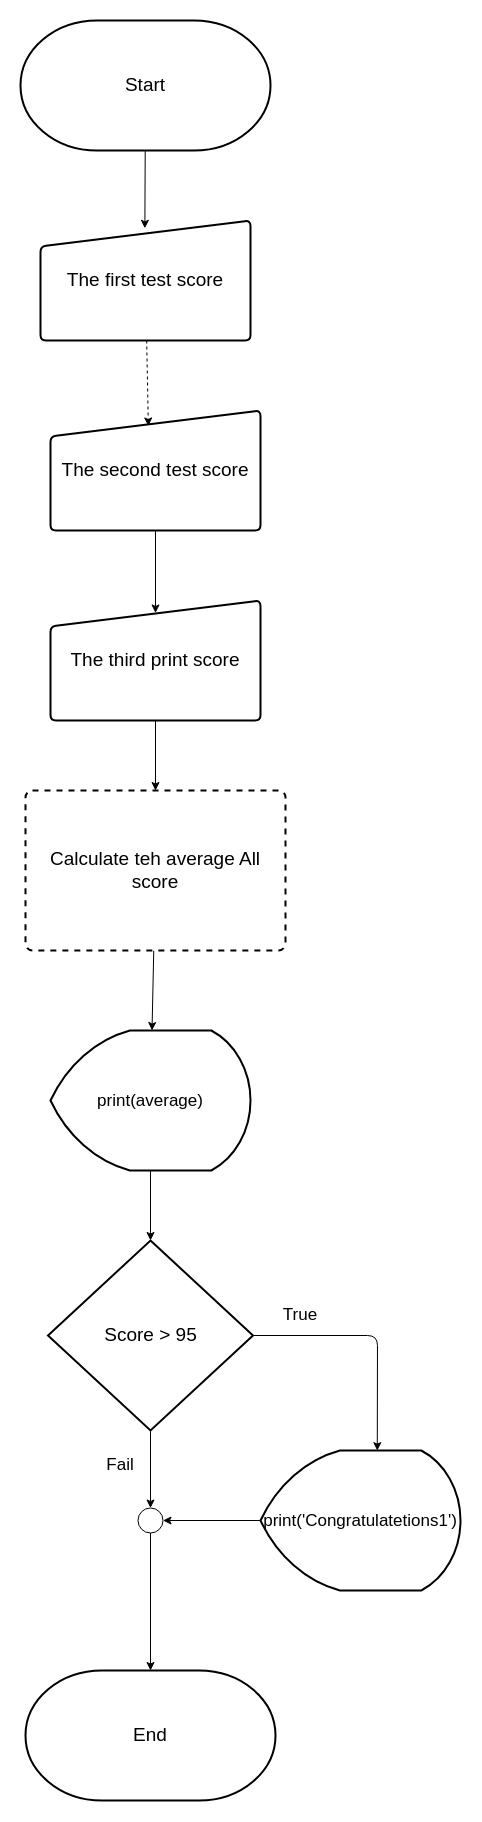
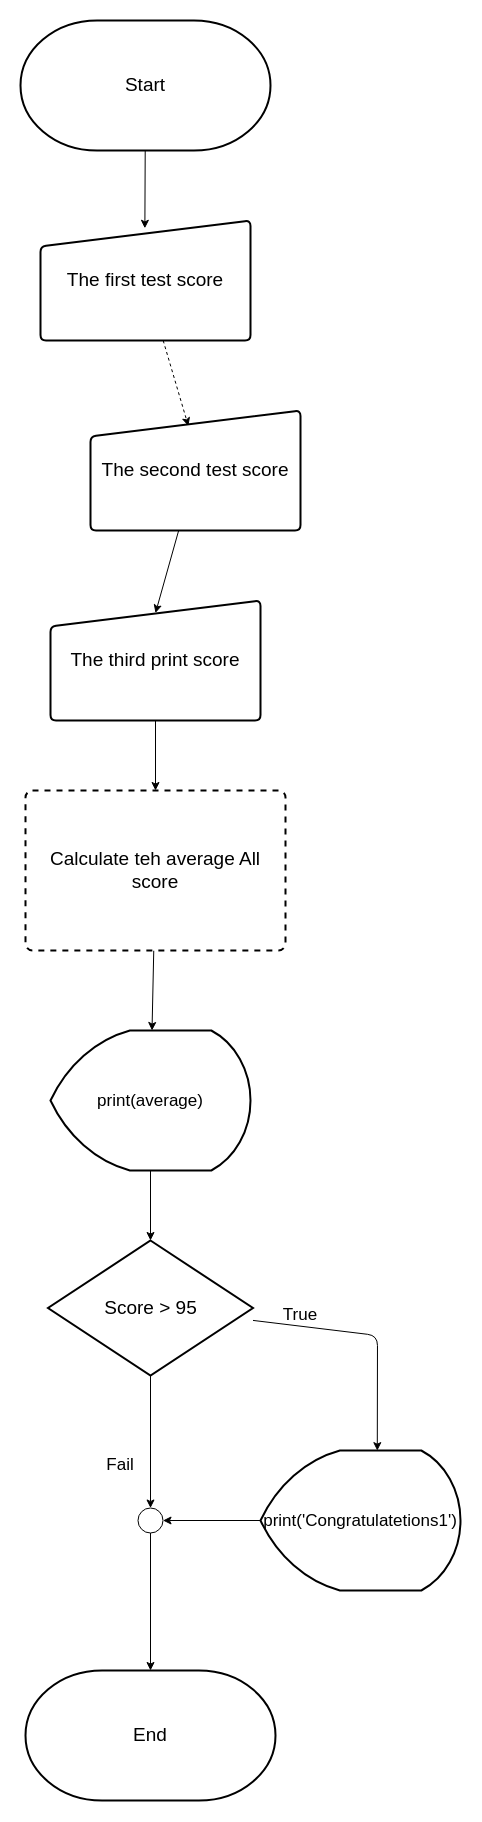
(156, 471) -> (196, 471)
(151, 1336) -> (151, 1308)
